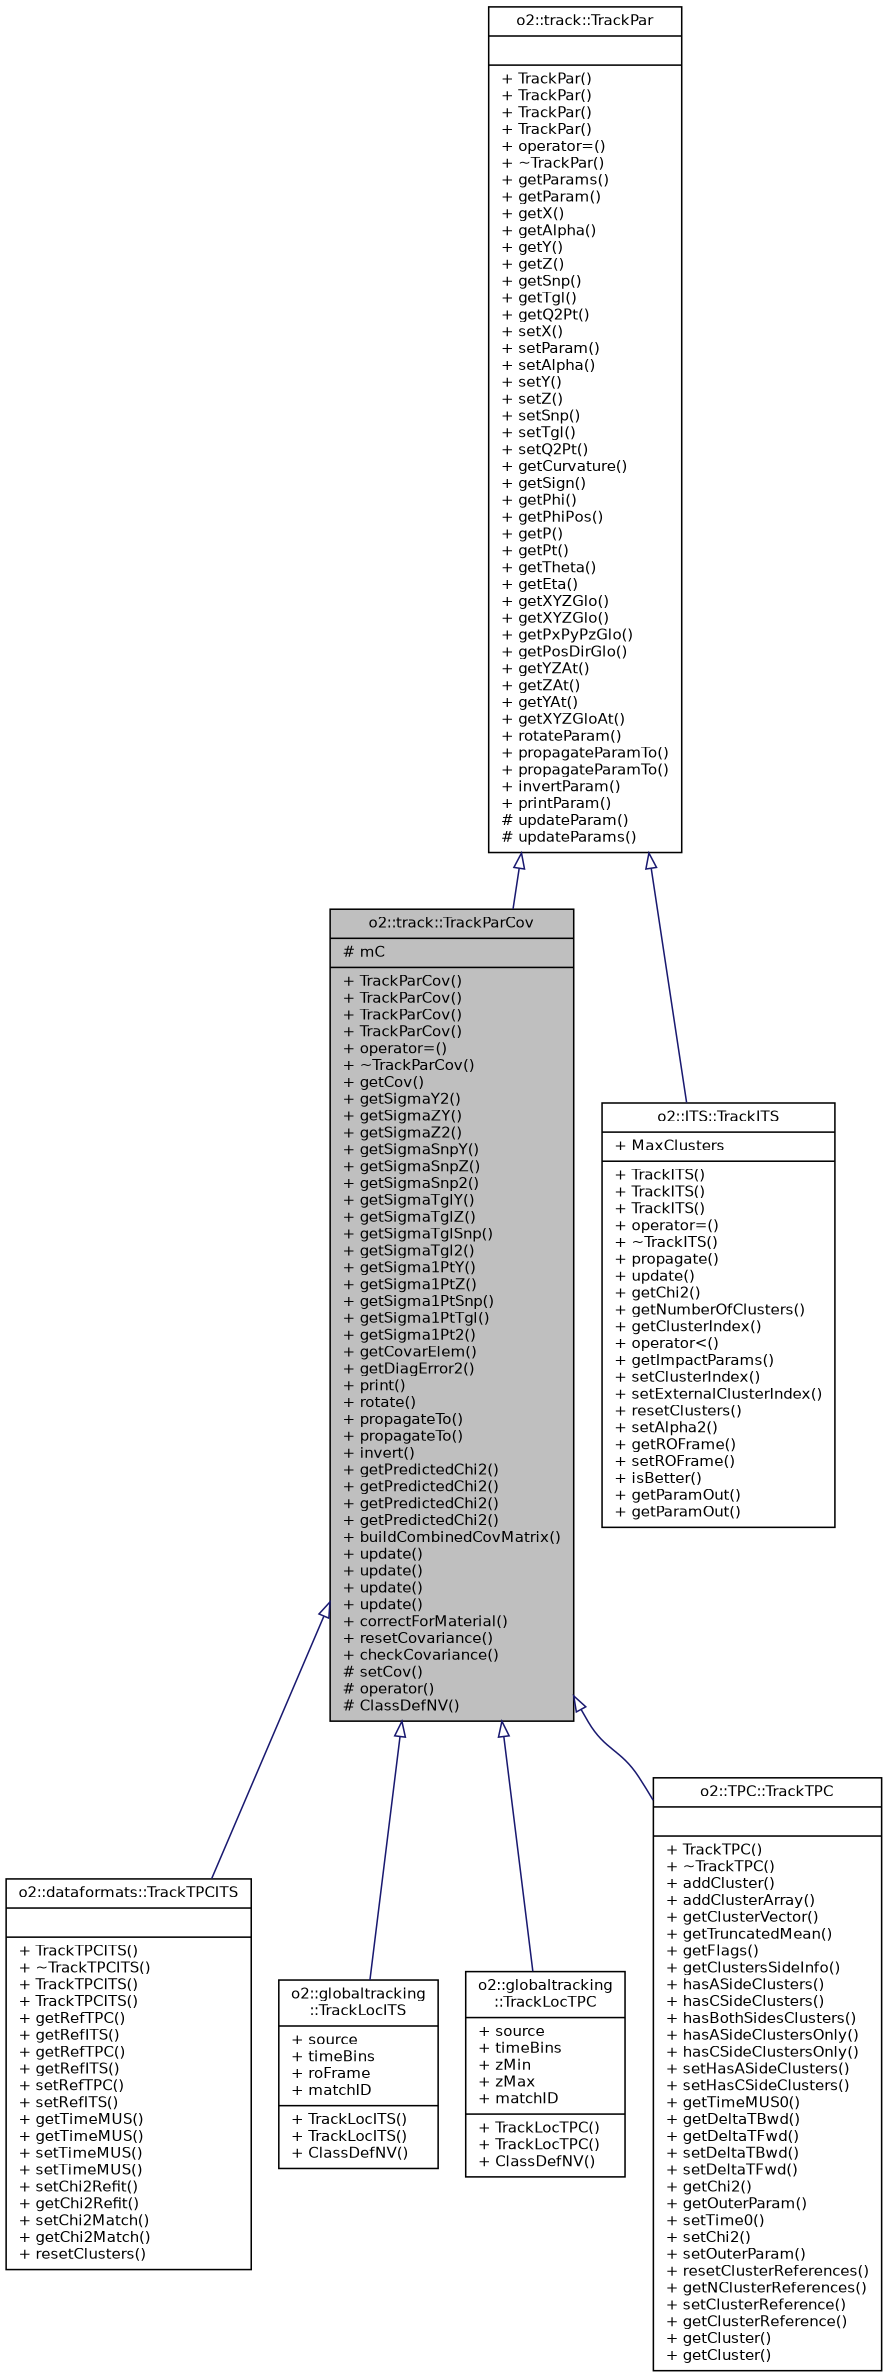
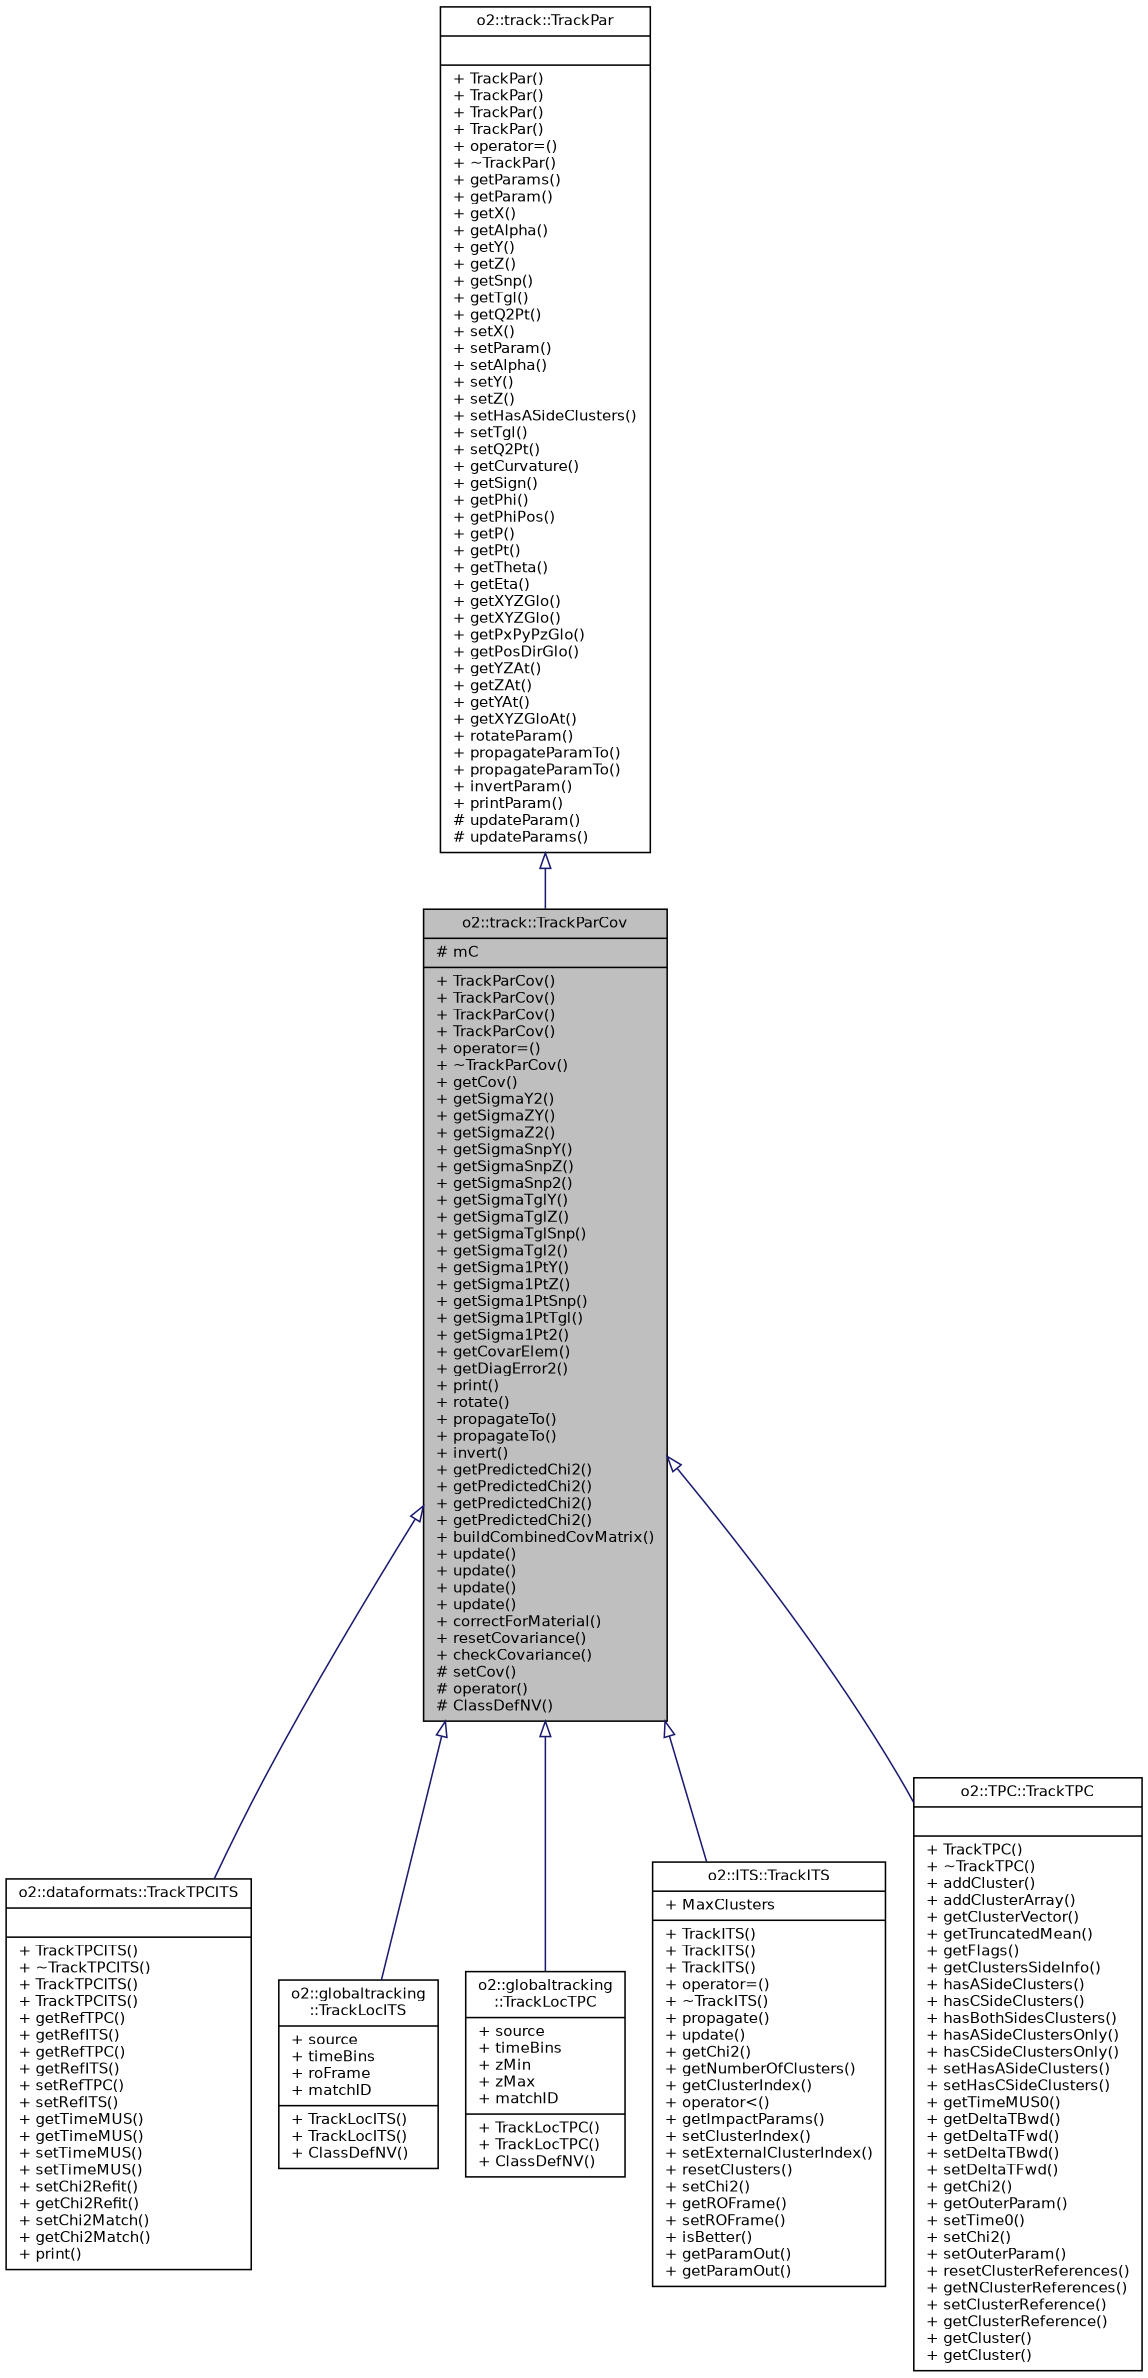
(541, 416) -> (545, 416)
(669, 985) -> (688, 1799)
(666, 1428) -> (708, 2187)
(83, 2254) -> (51, 2254)
